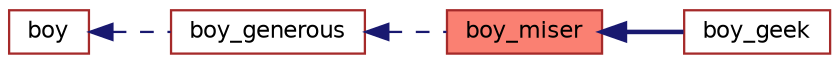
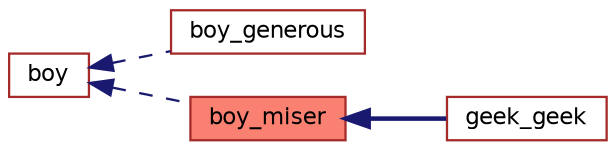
(417, 32) -> (151, 95)
(757, 32) -> (527, 119)
